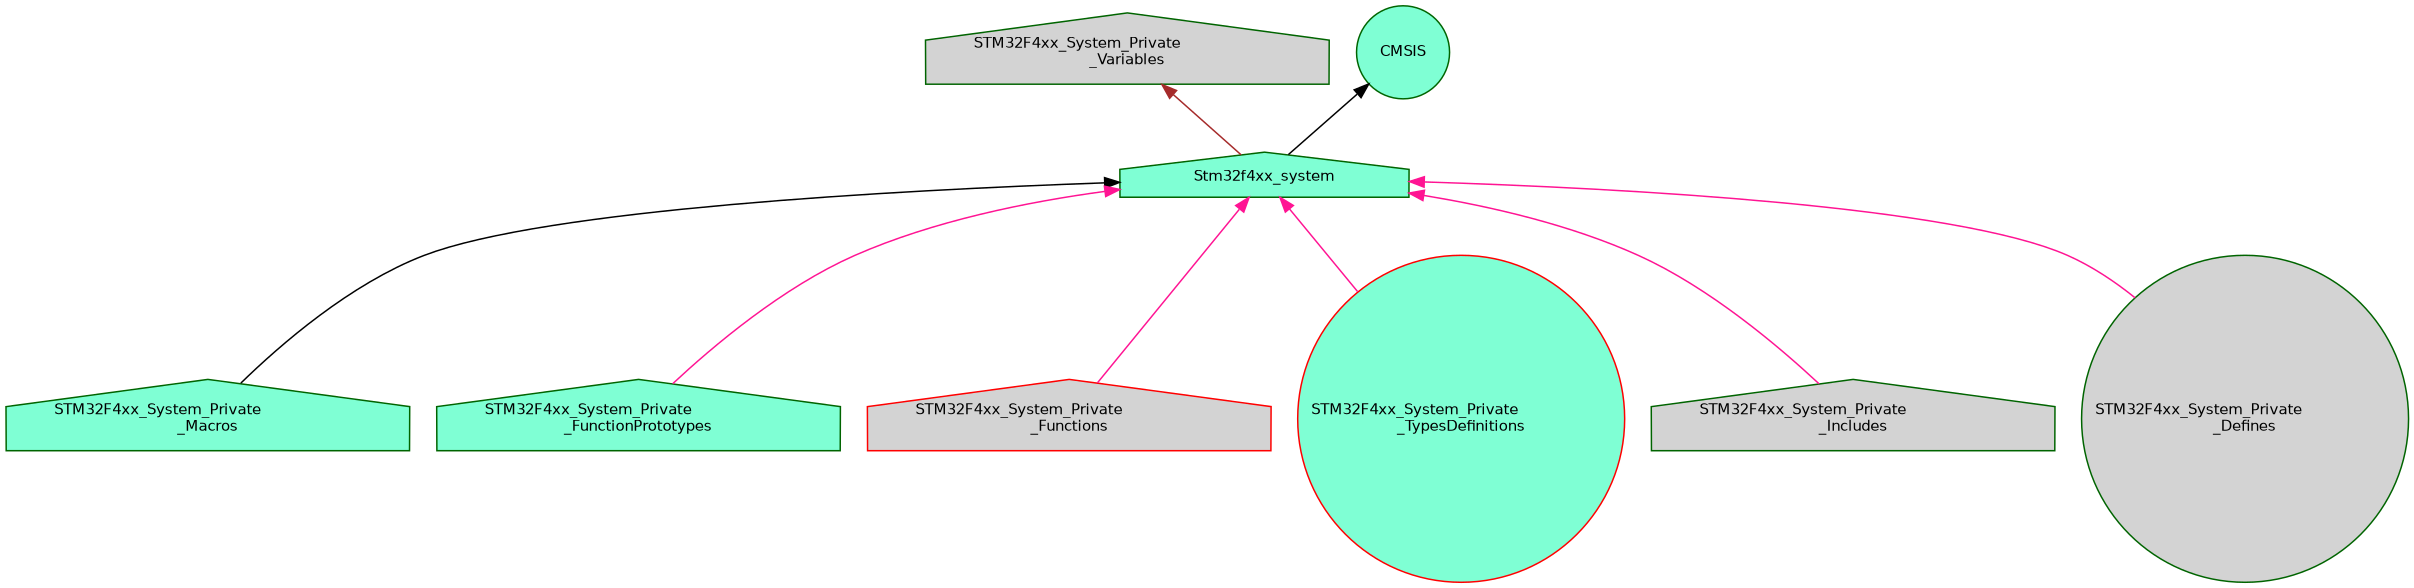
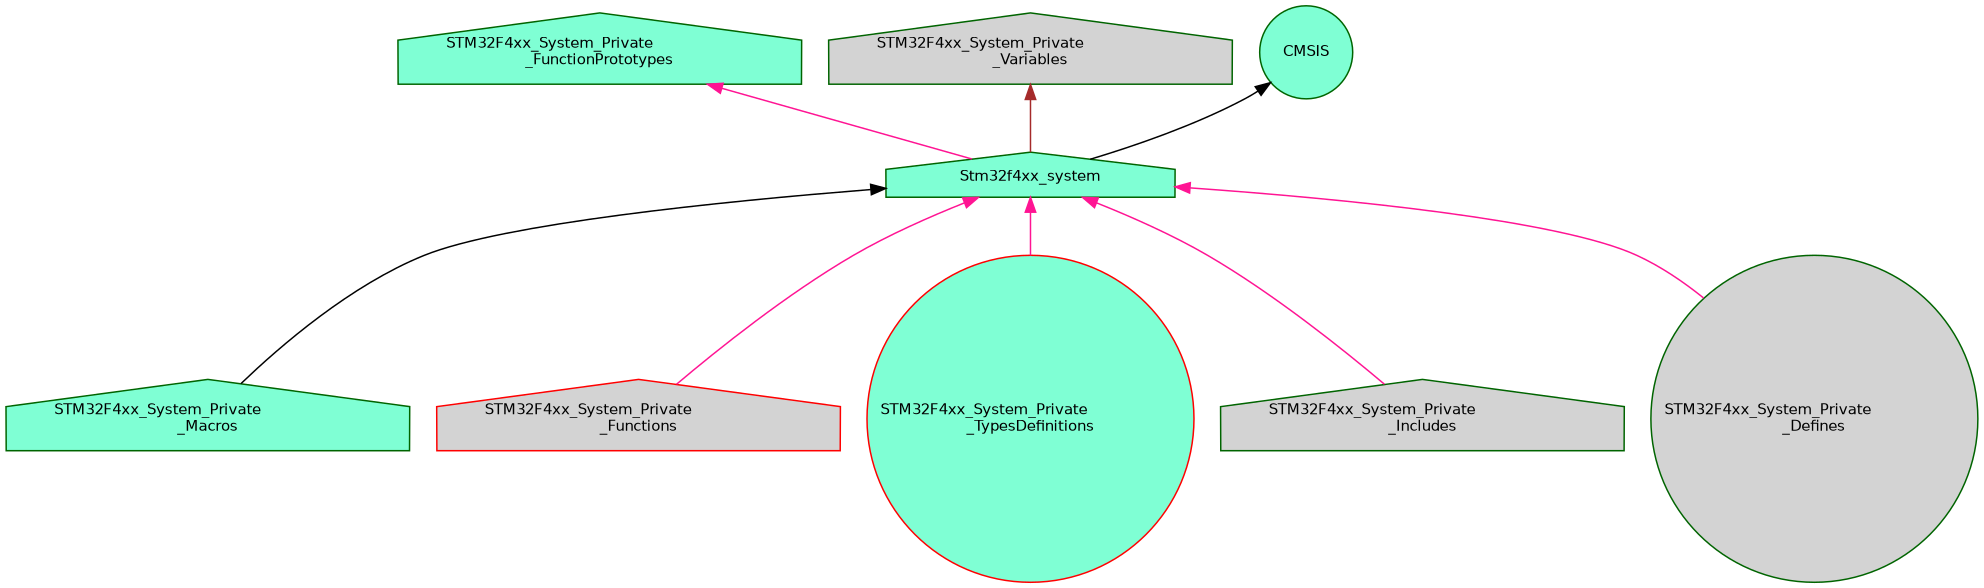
(871, 249) -> (847, 124)
